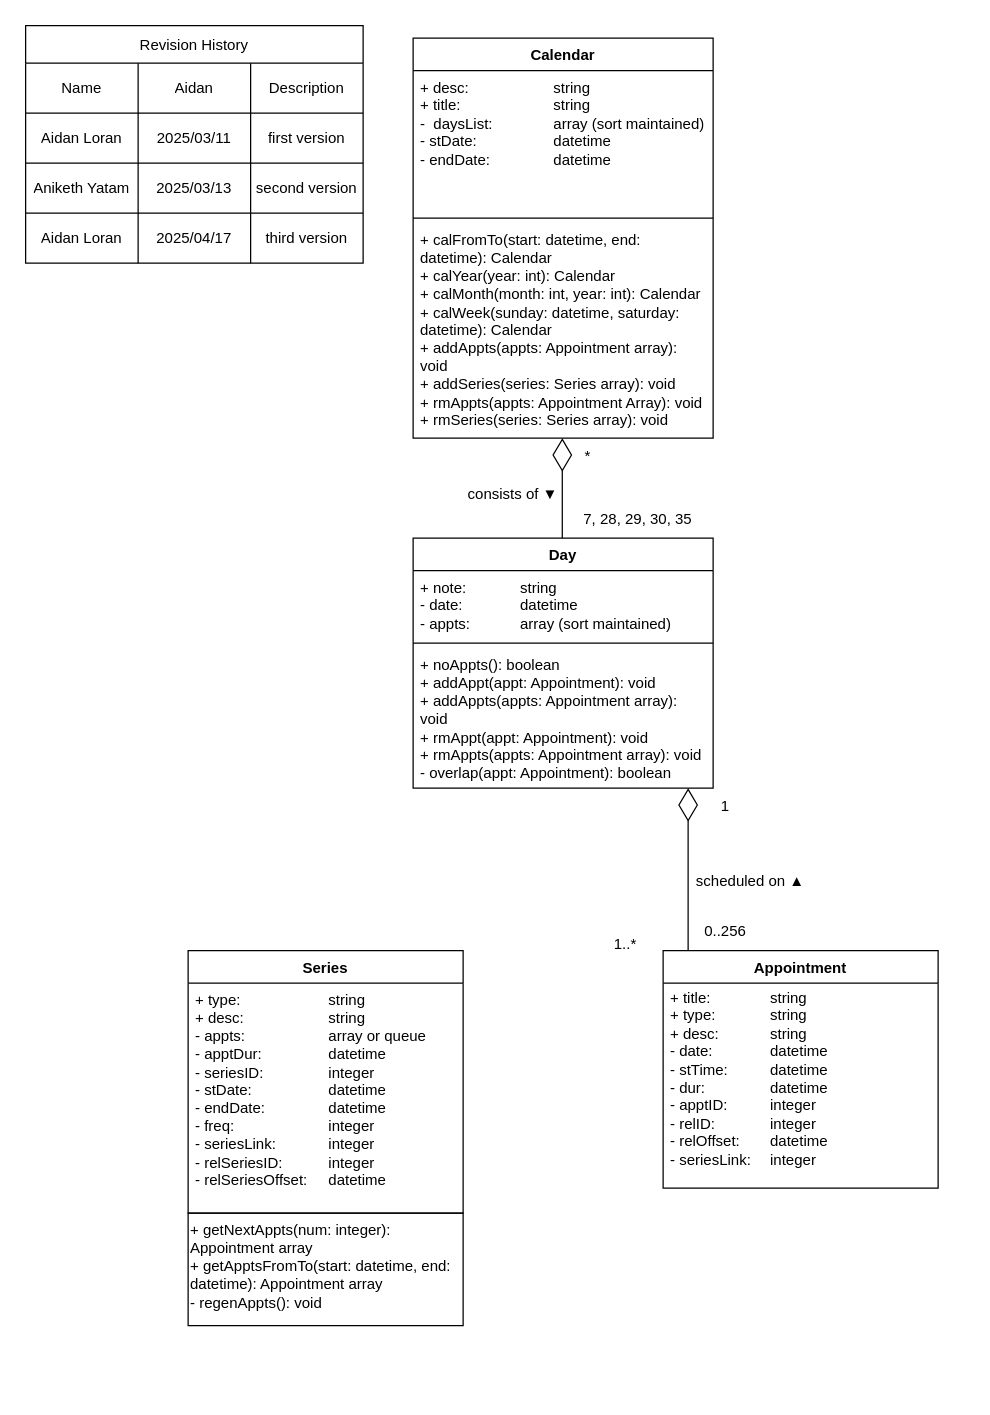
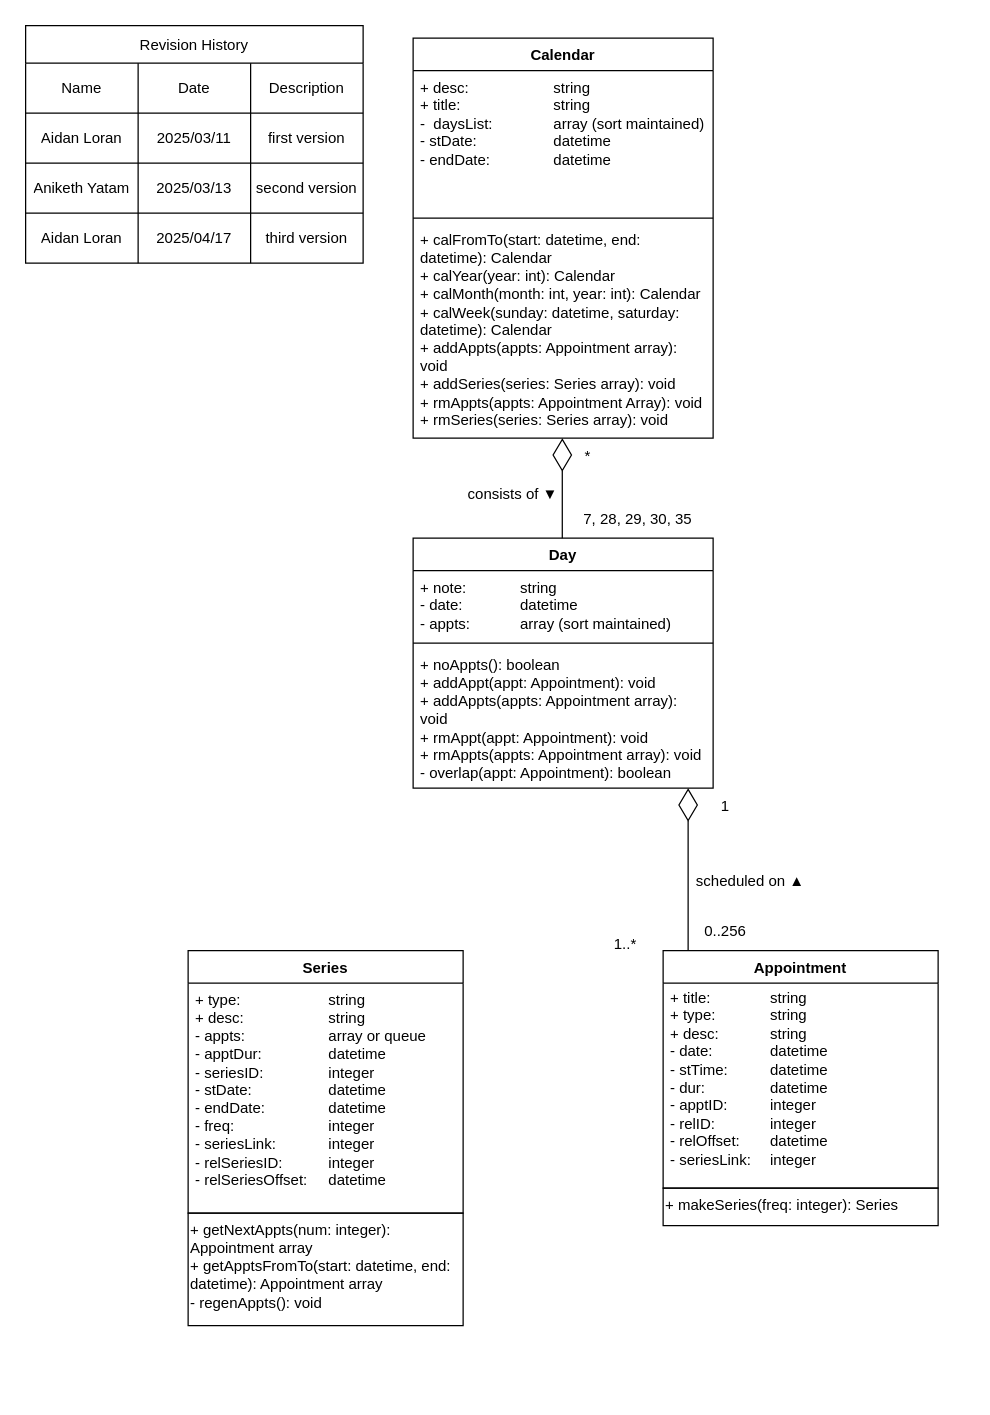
(194, 88) -> (194, 88)
none -> (801, 1207)
